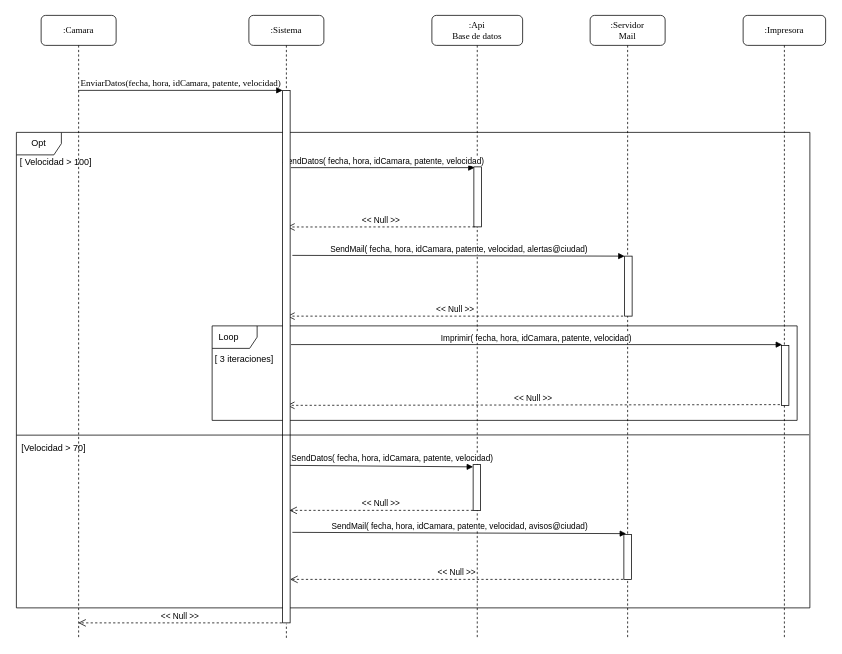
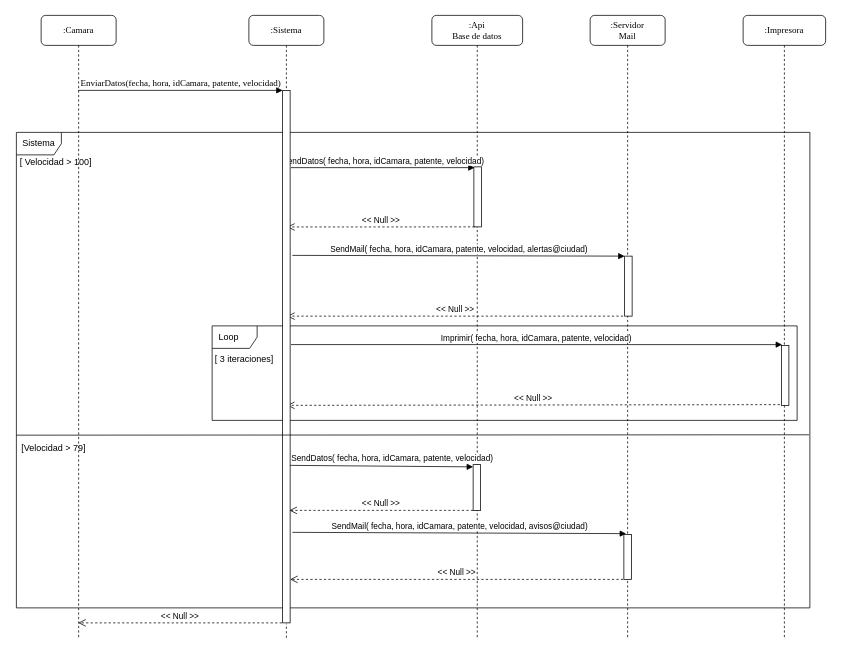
(39, 144) -> (39, 144)
(57, 448) -> (57, 448)
